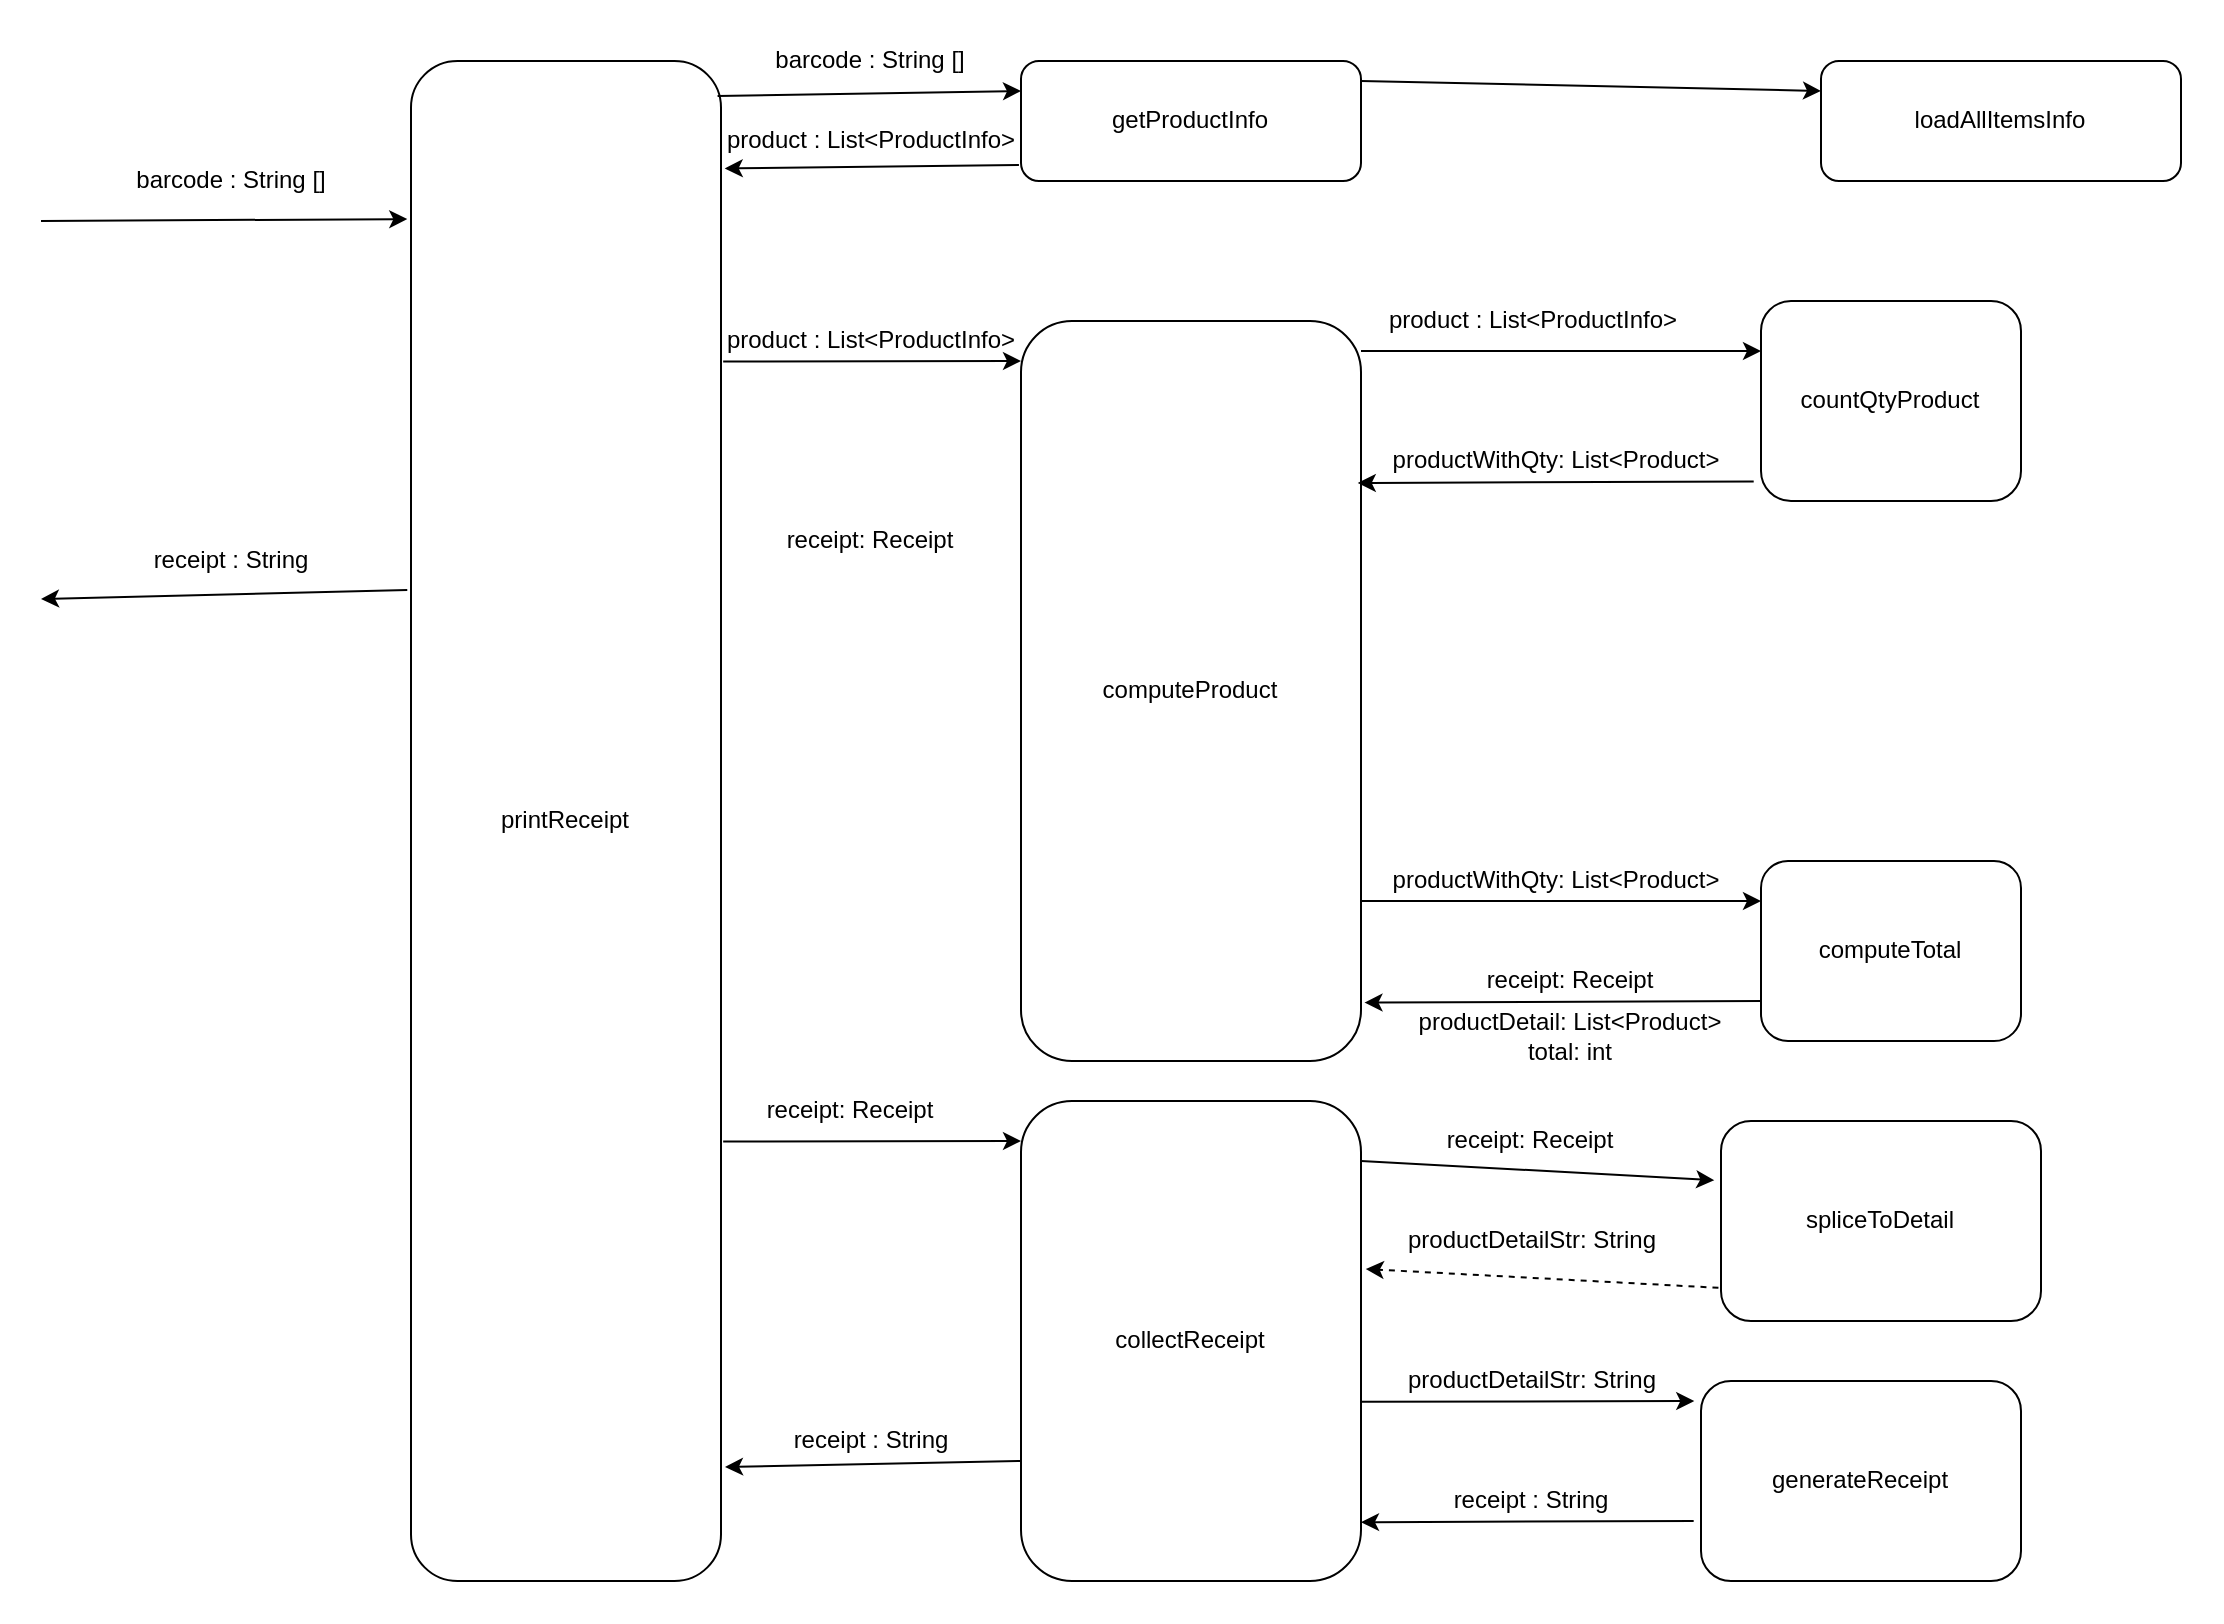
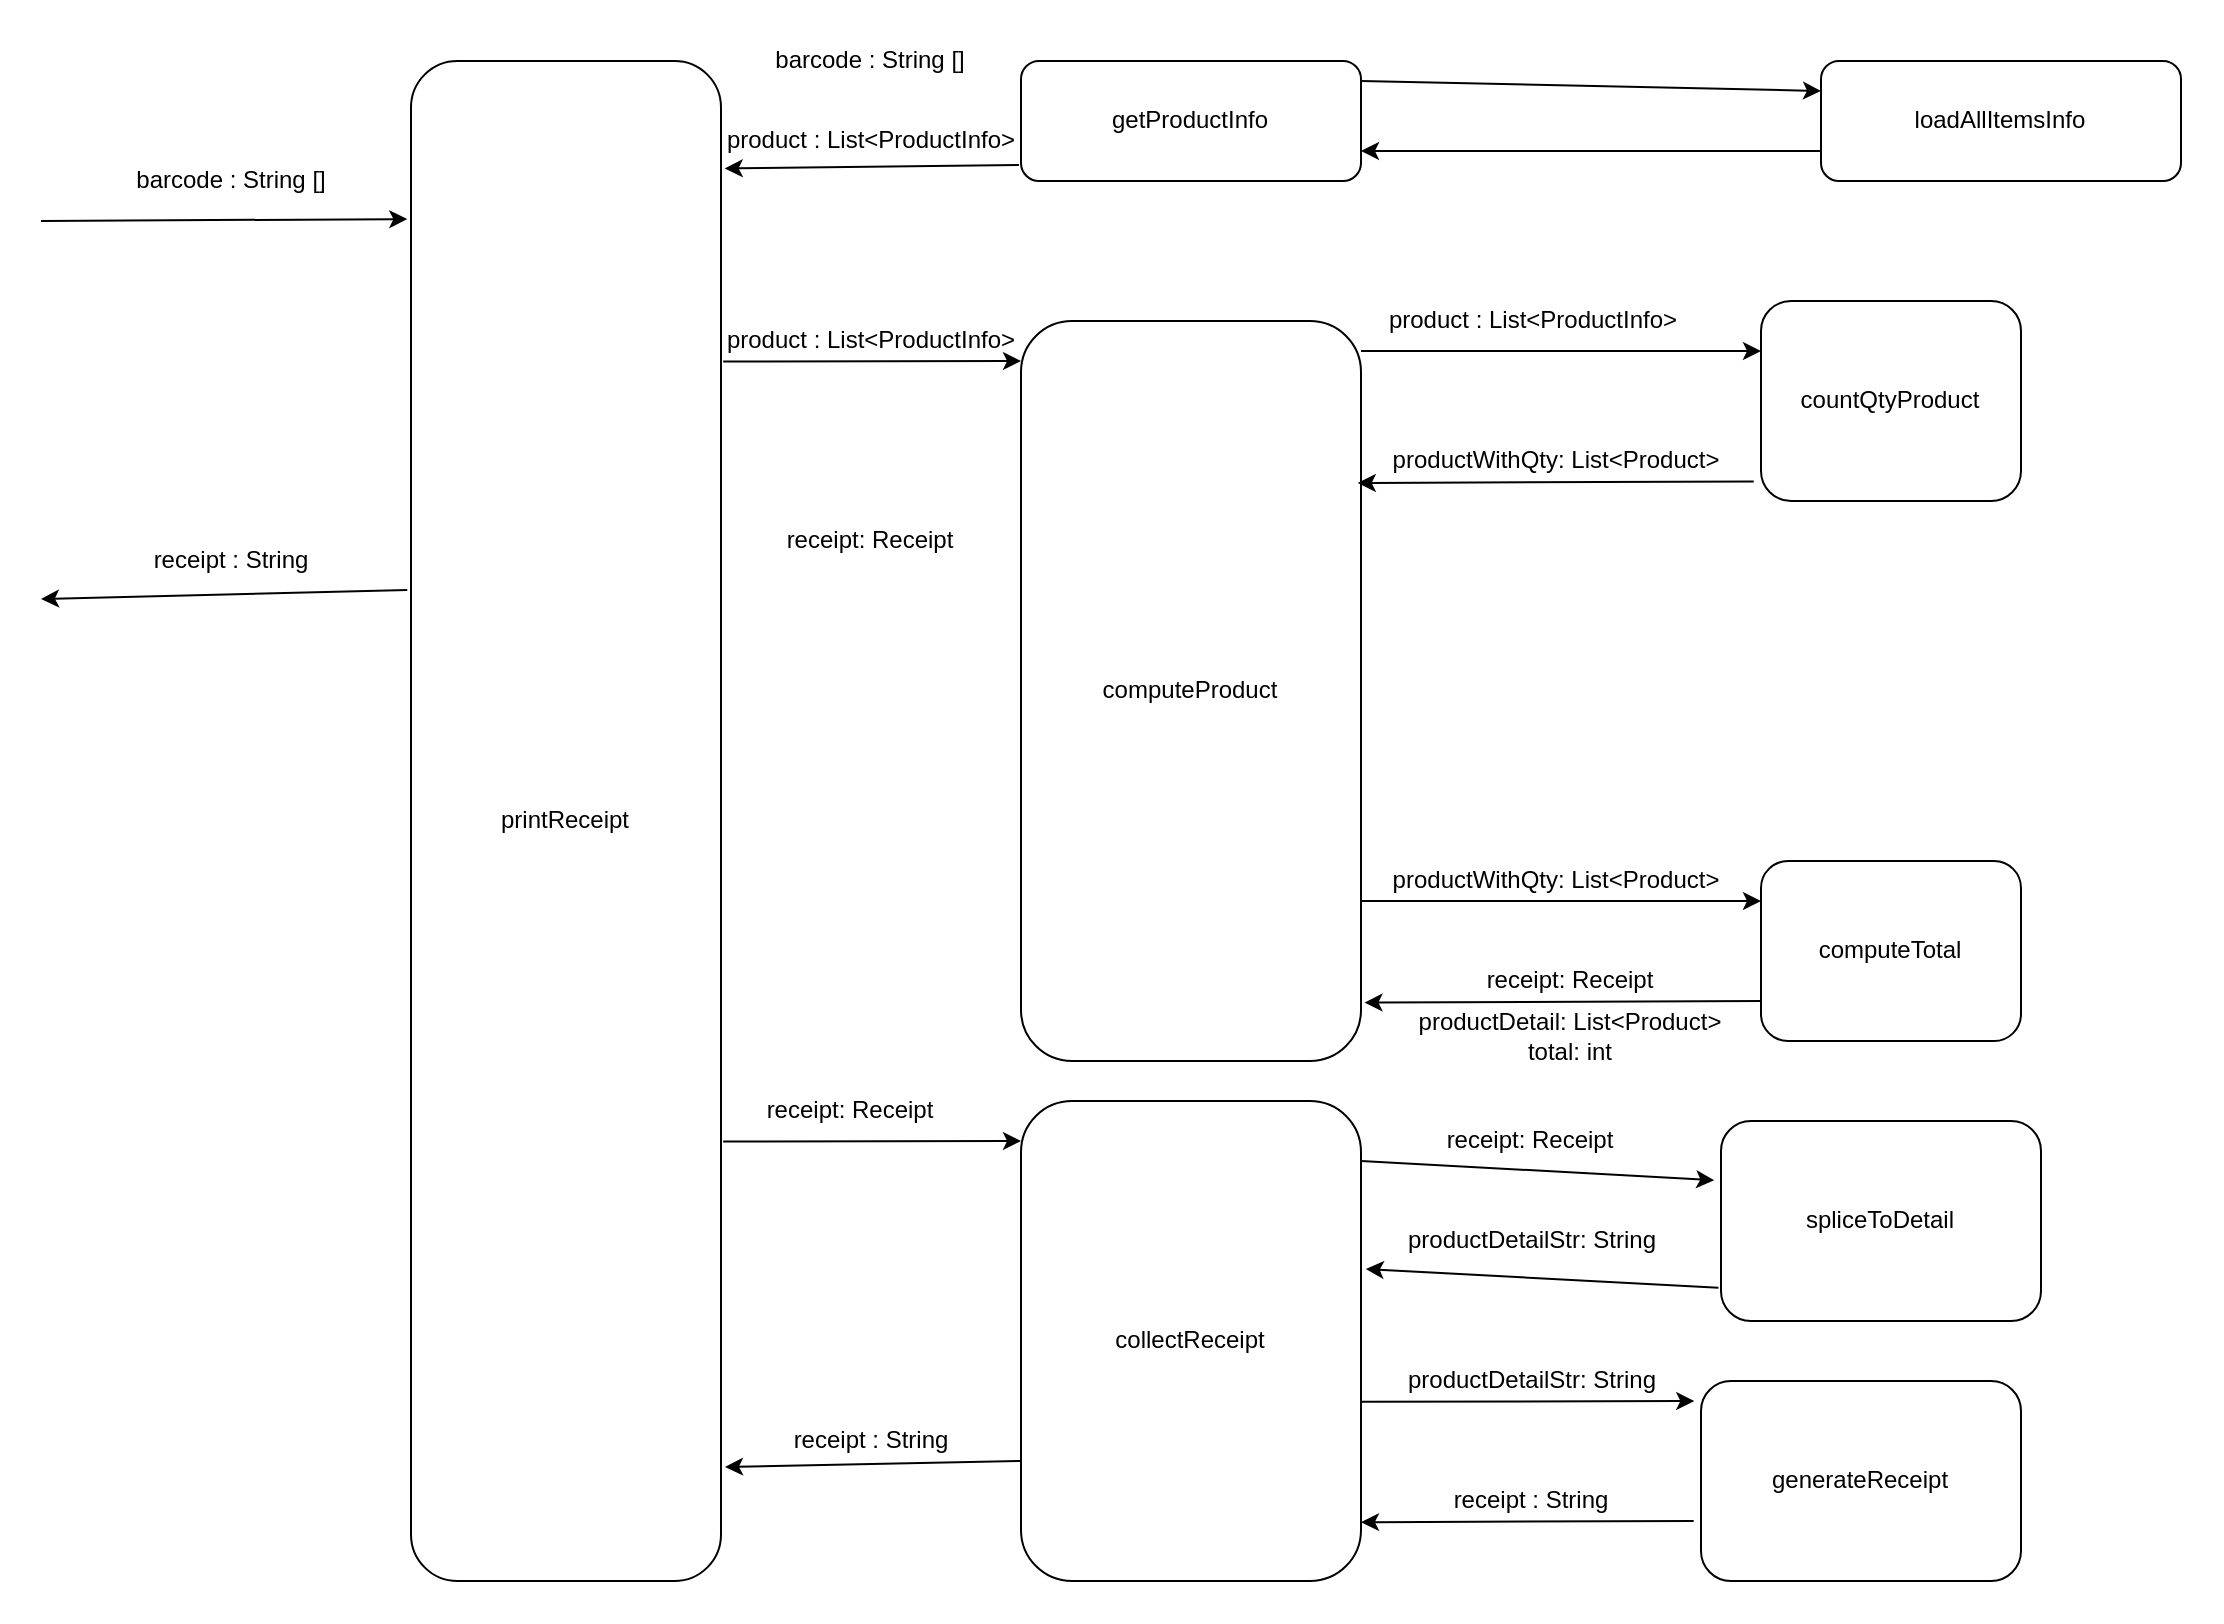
(863, 94) -> none
none -> (1598, 151)
(1546, 1279) -> (1546, 1279)
